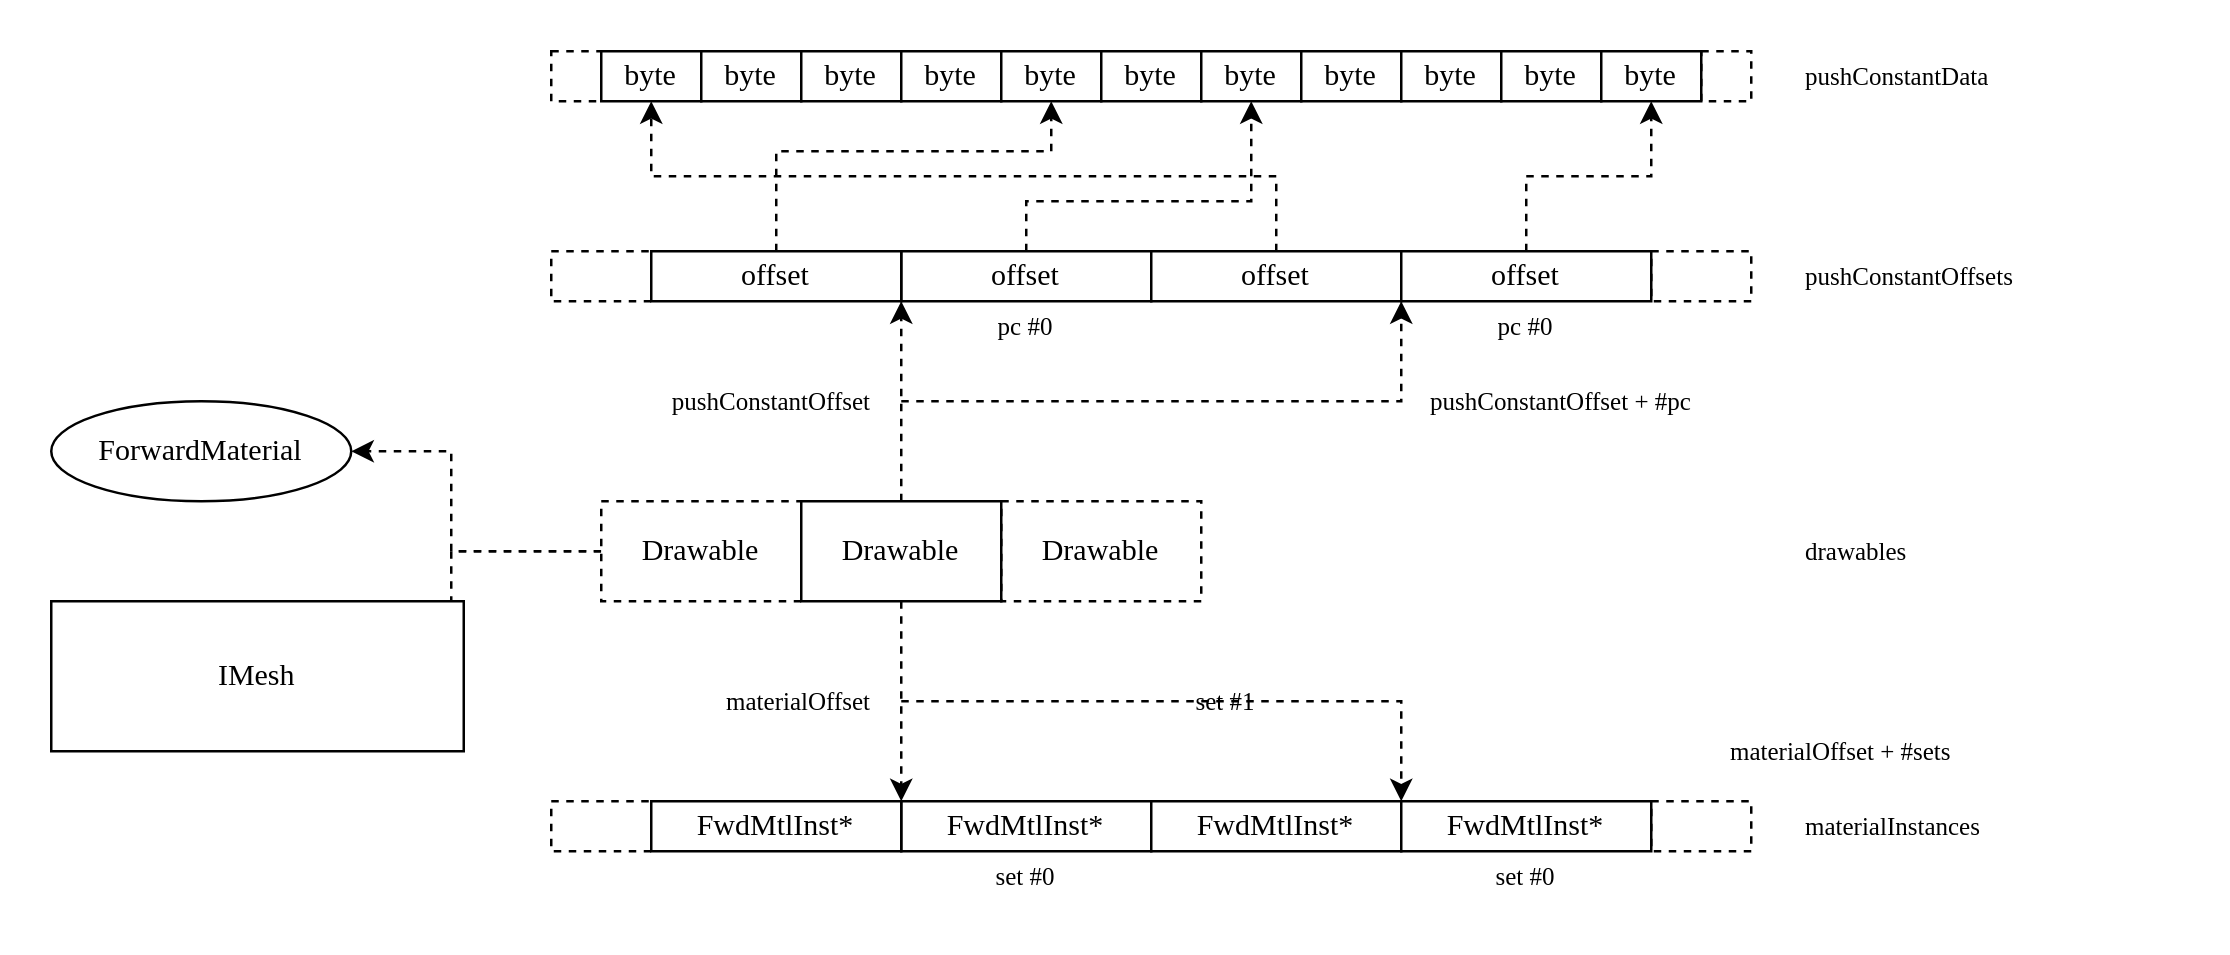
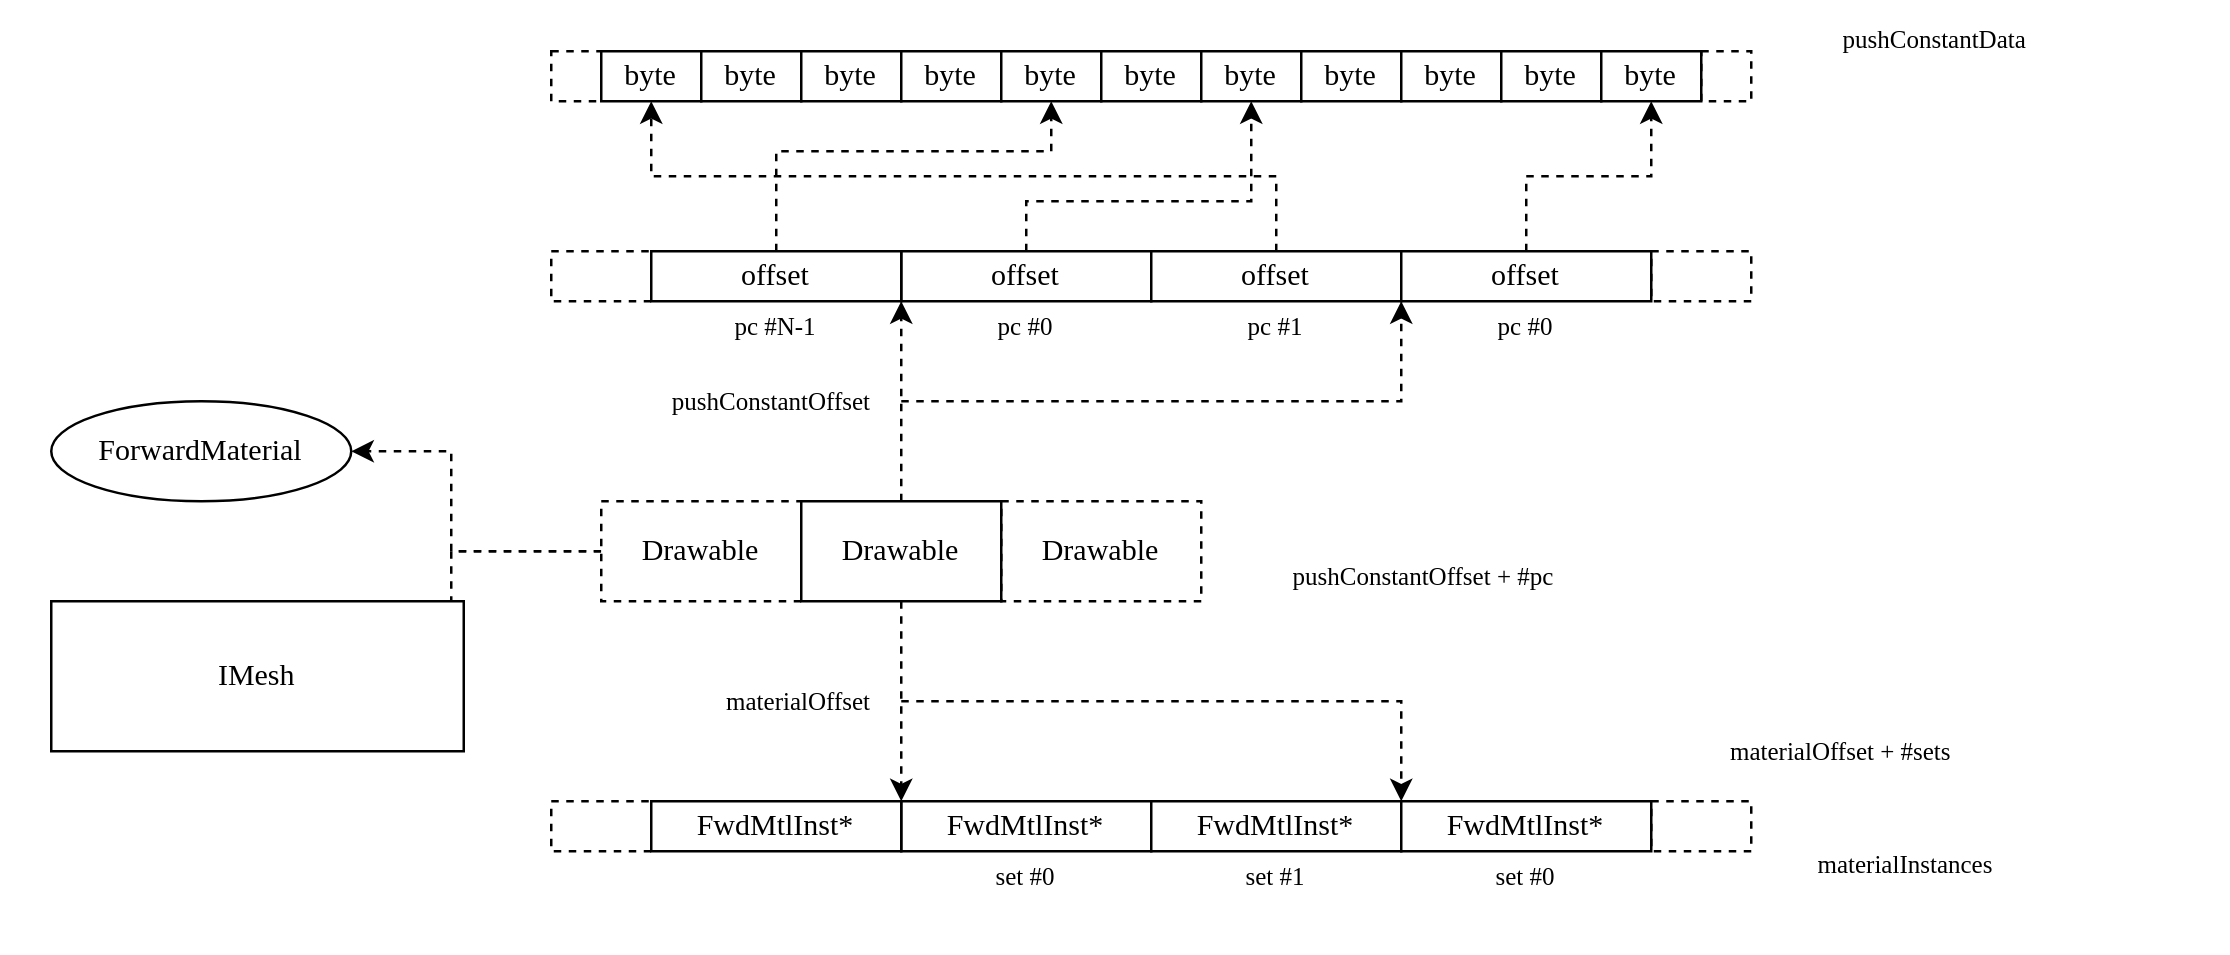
(1989, 76) -> (2026, 39)
(1989, 276) -> none
none -> (776, 326)
none -> (1276, 326)
(1614, 401) -> (1476, 576)
(1989, 551) -> none
(1226, 701) -> (1276, 876)
(1989, 826) -> (2001, 864)
